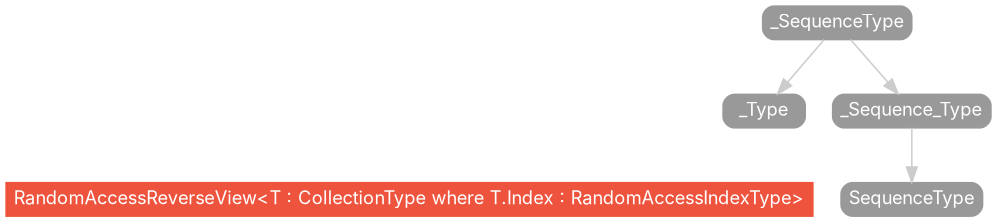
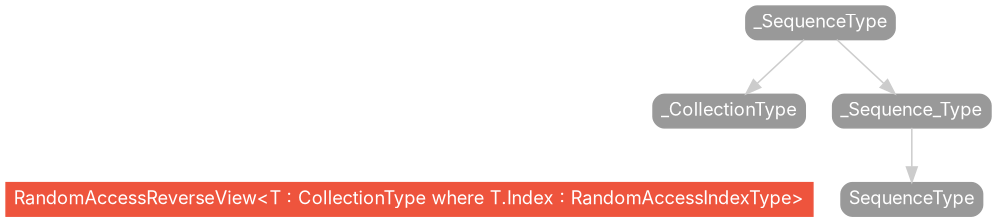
(764, 111) -> (729, 111)
